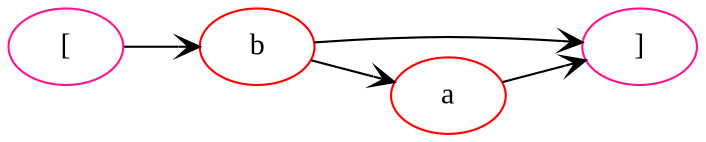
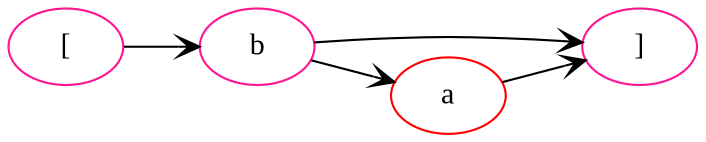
(257, 47) -> (257, 47)
